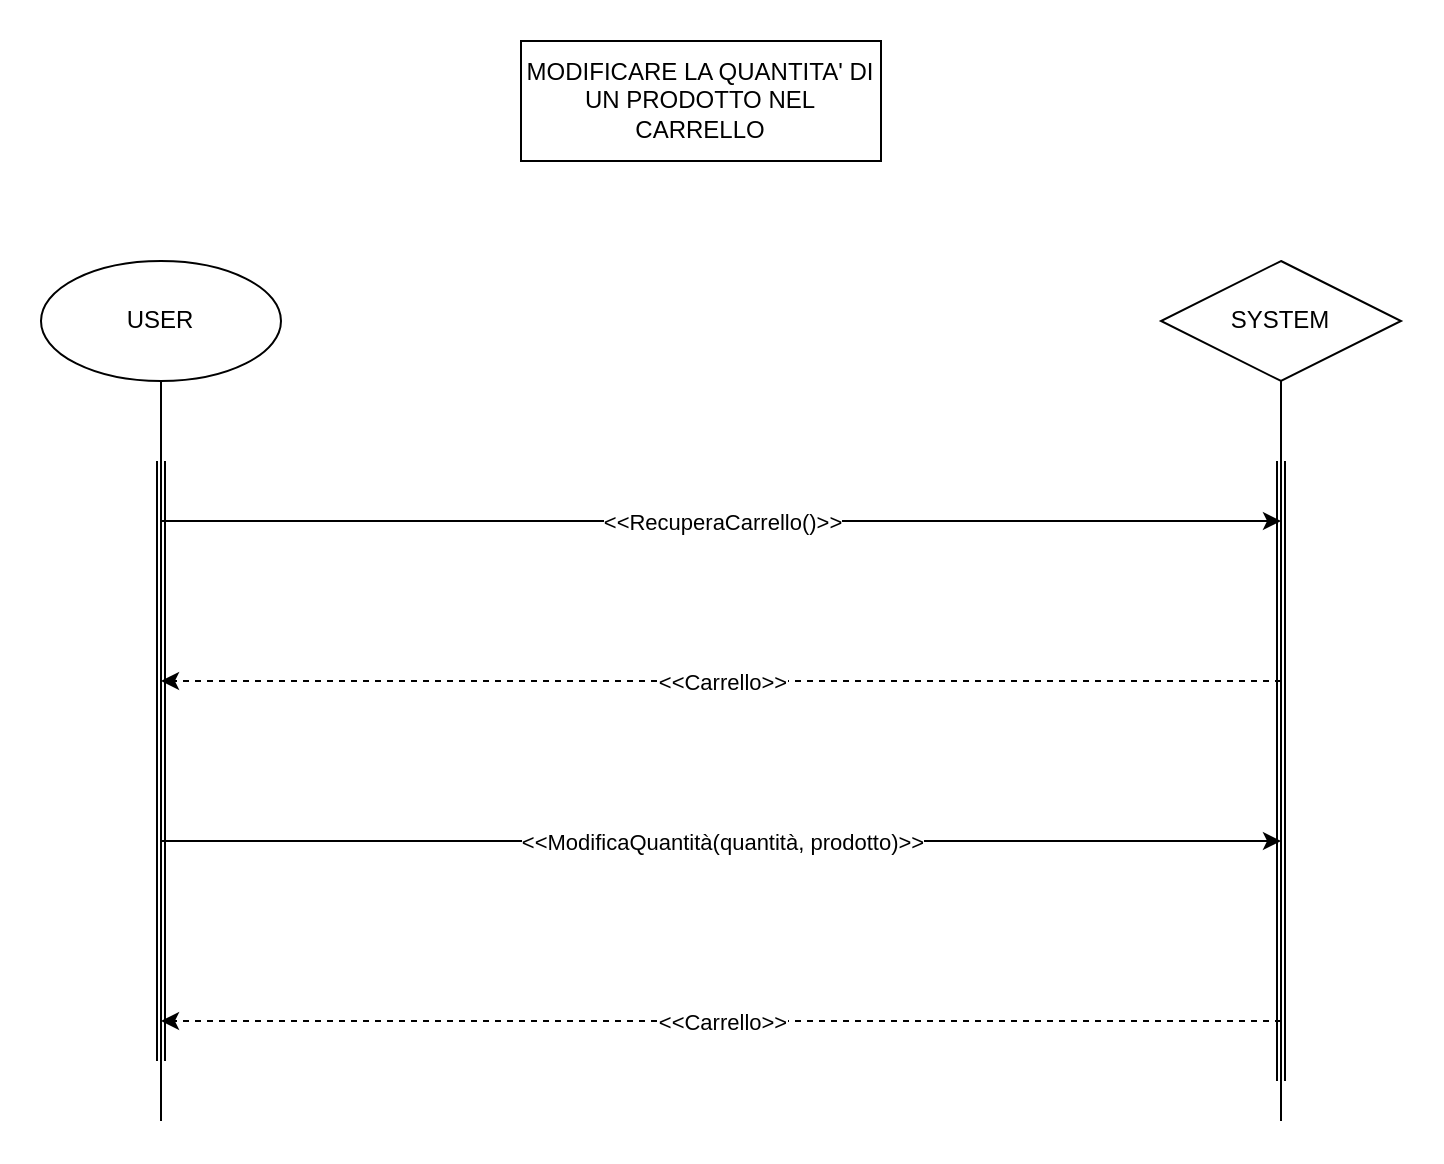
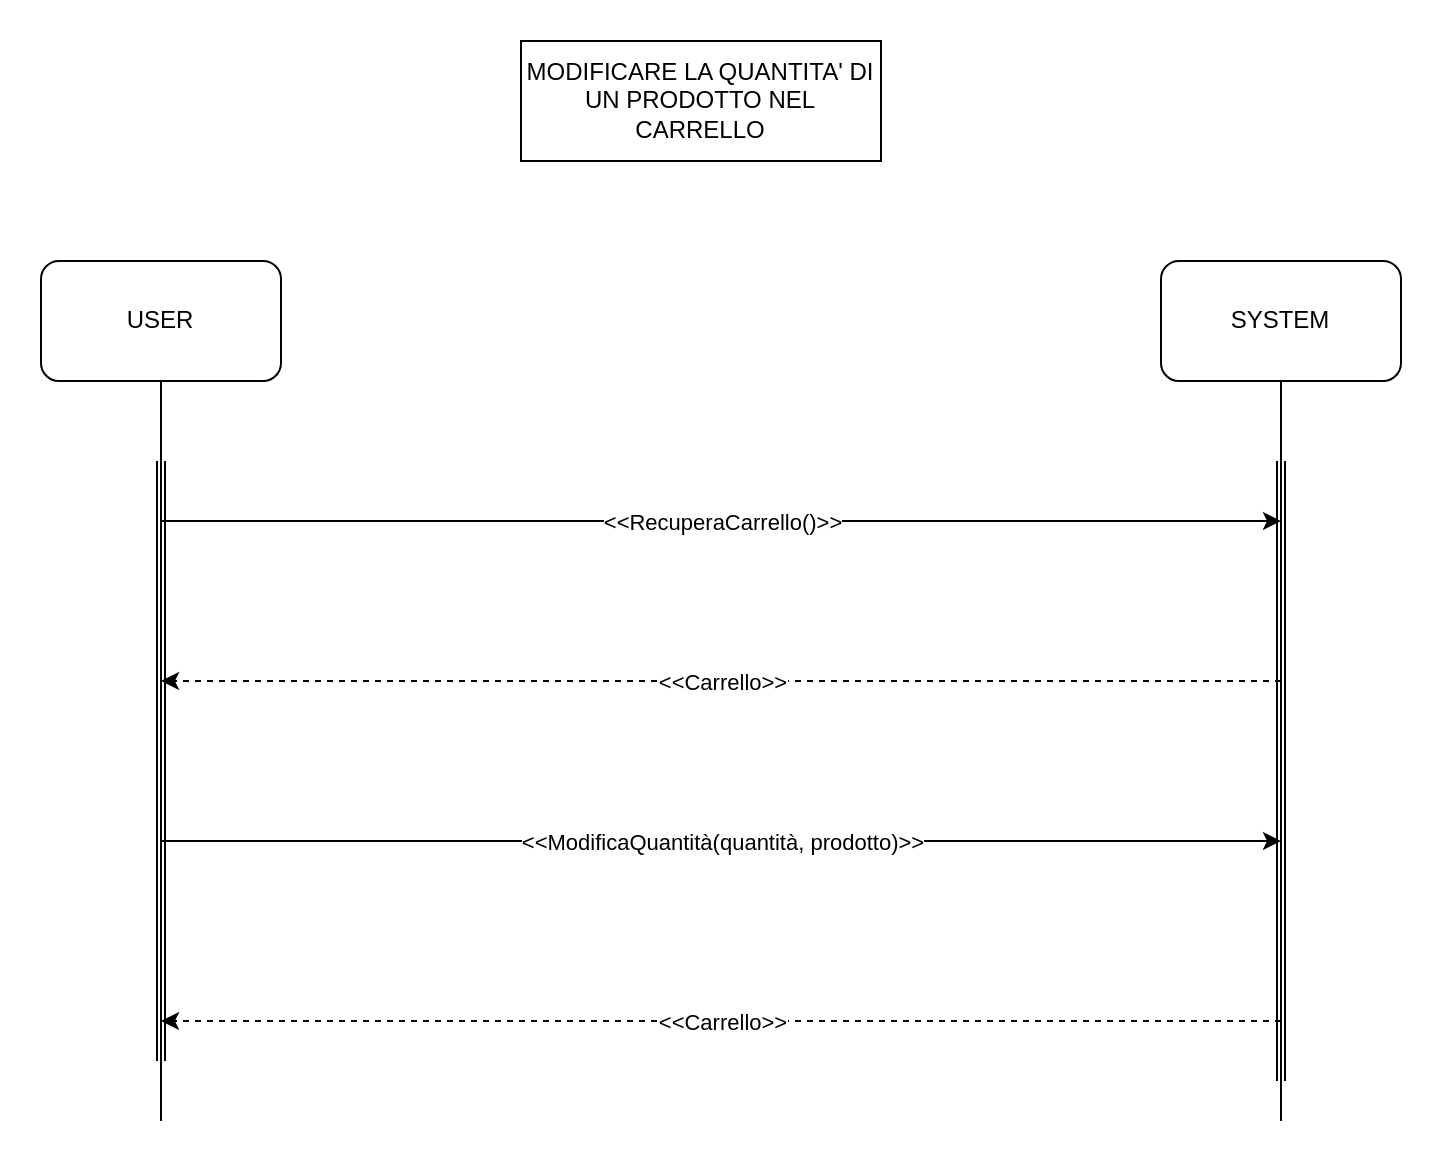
(161, 321) -> (161, 321)
(1281, 321) -> (1281, 321)
